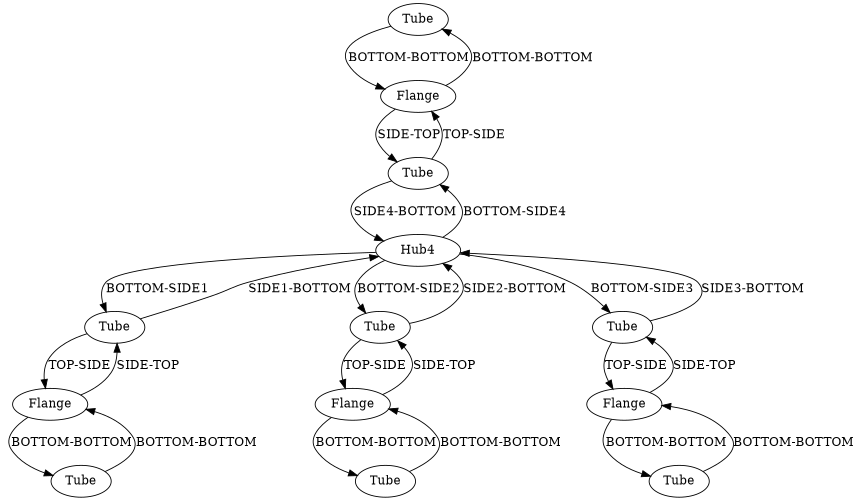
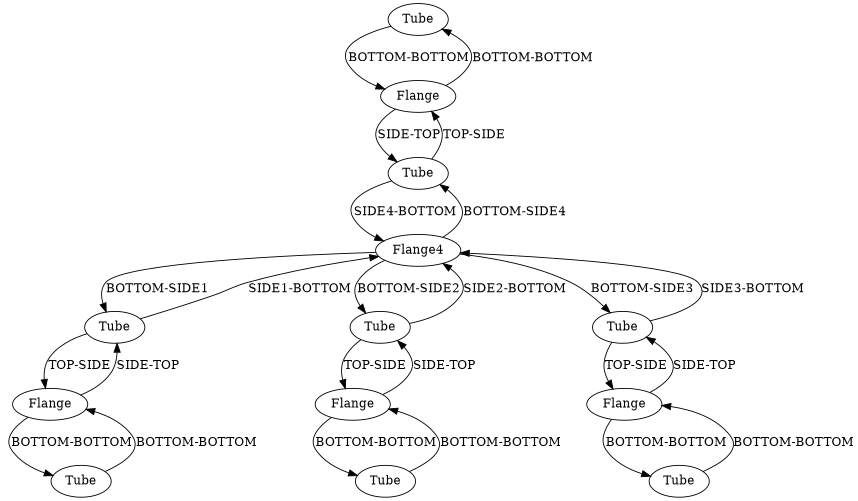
(418, 250) -> (418, 250)
